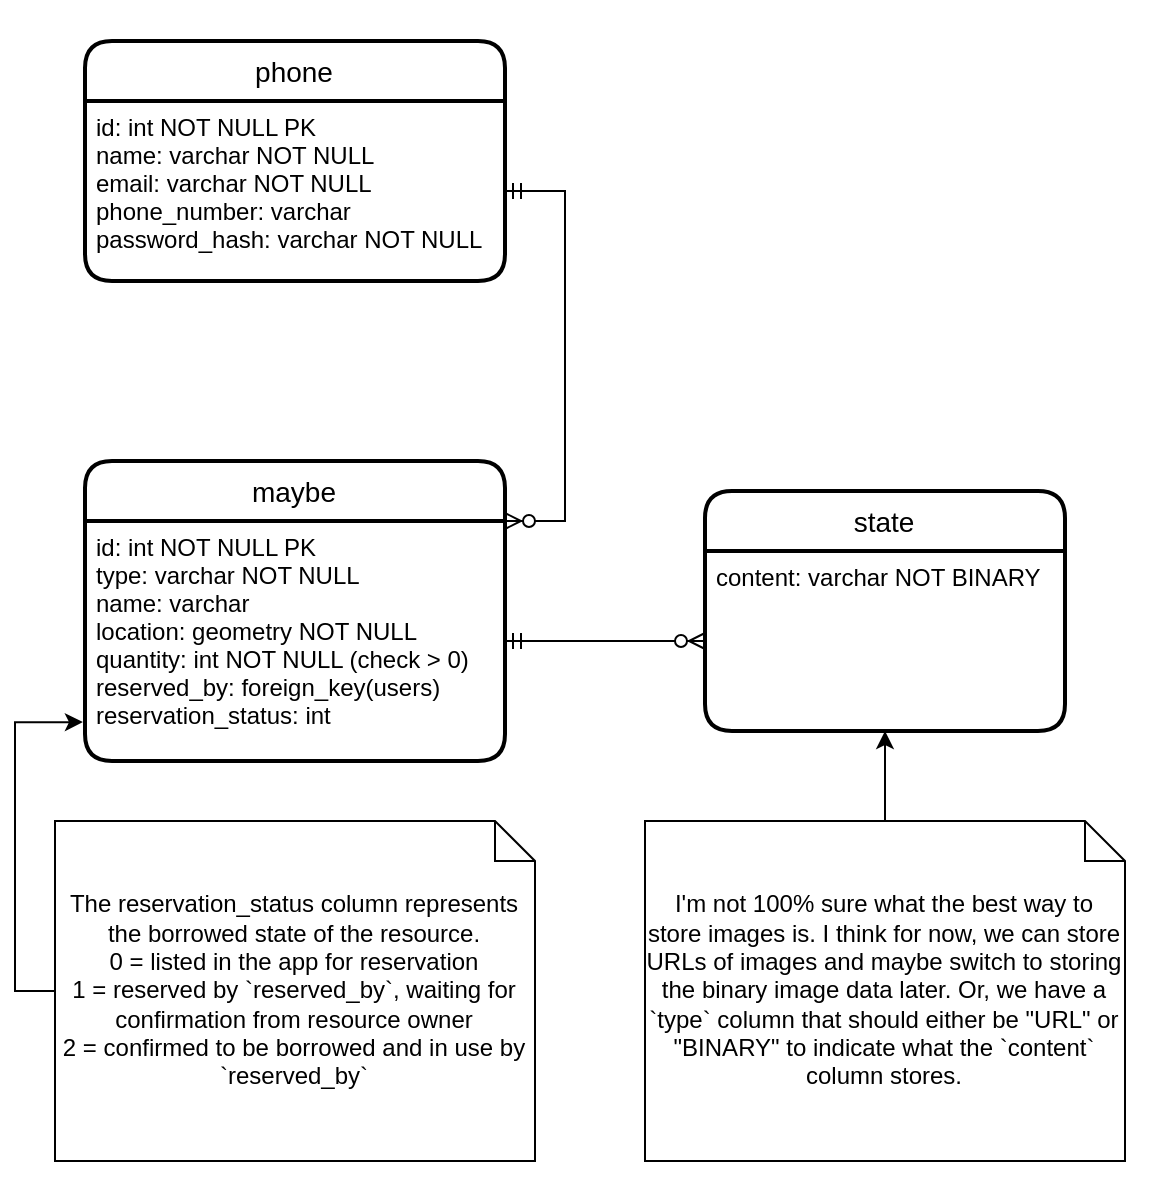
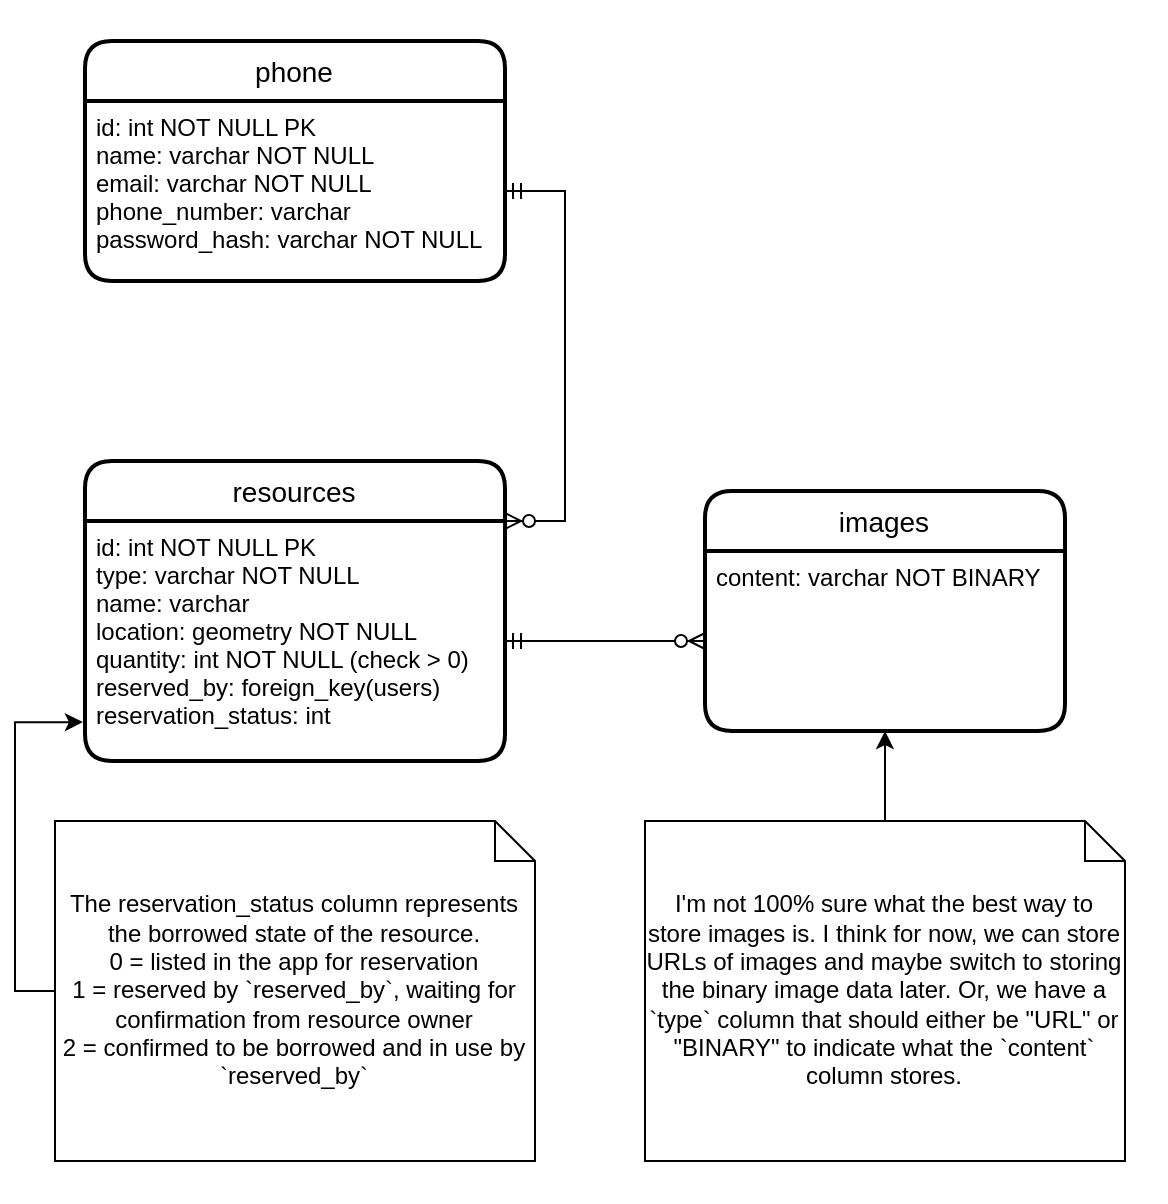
(294, 493) -> (294, 493)
(884, 523) -> (884, 523)
